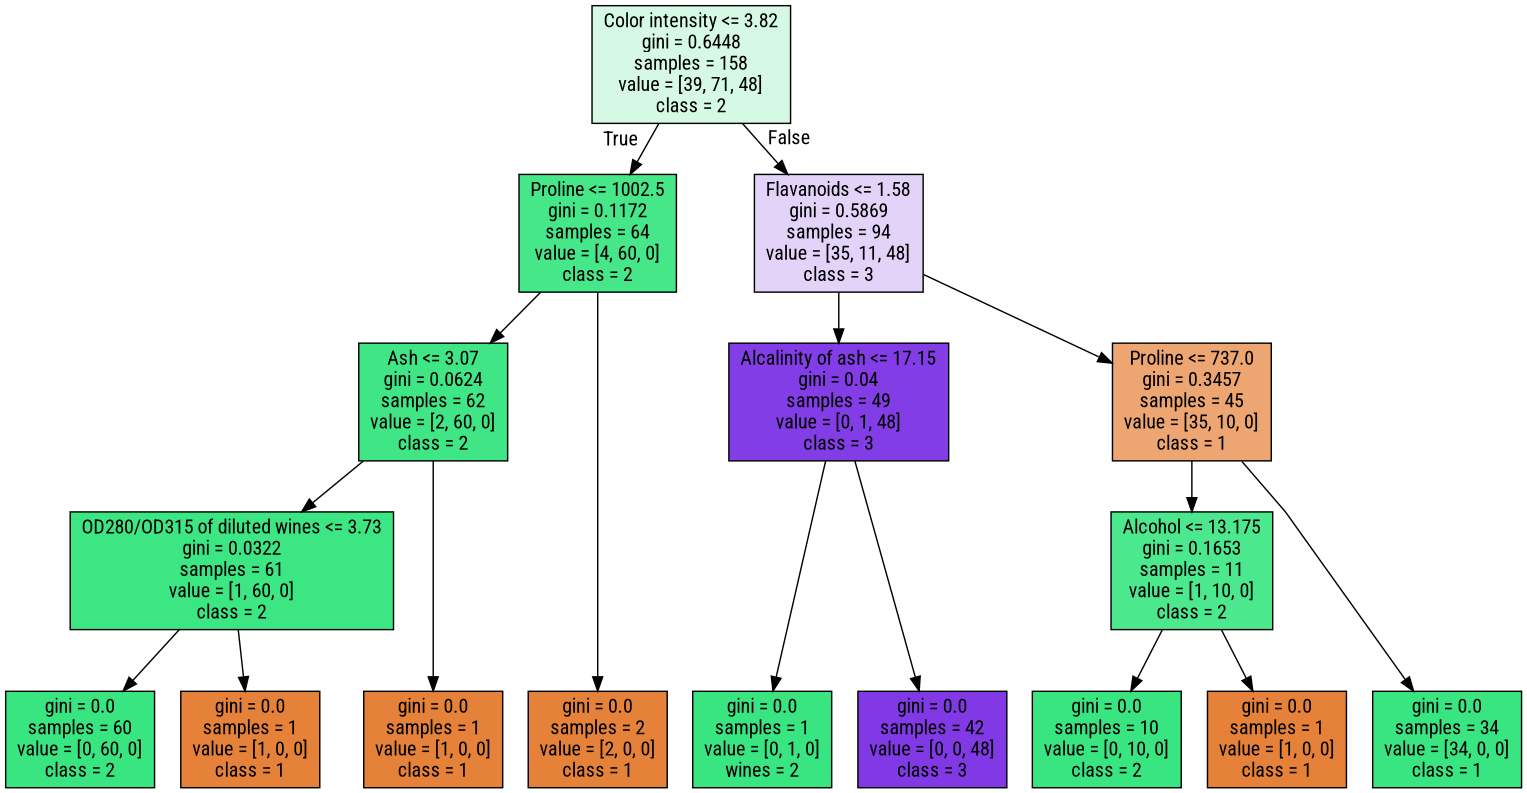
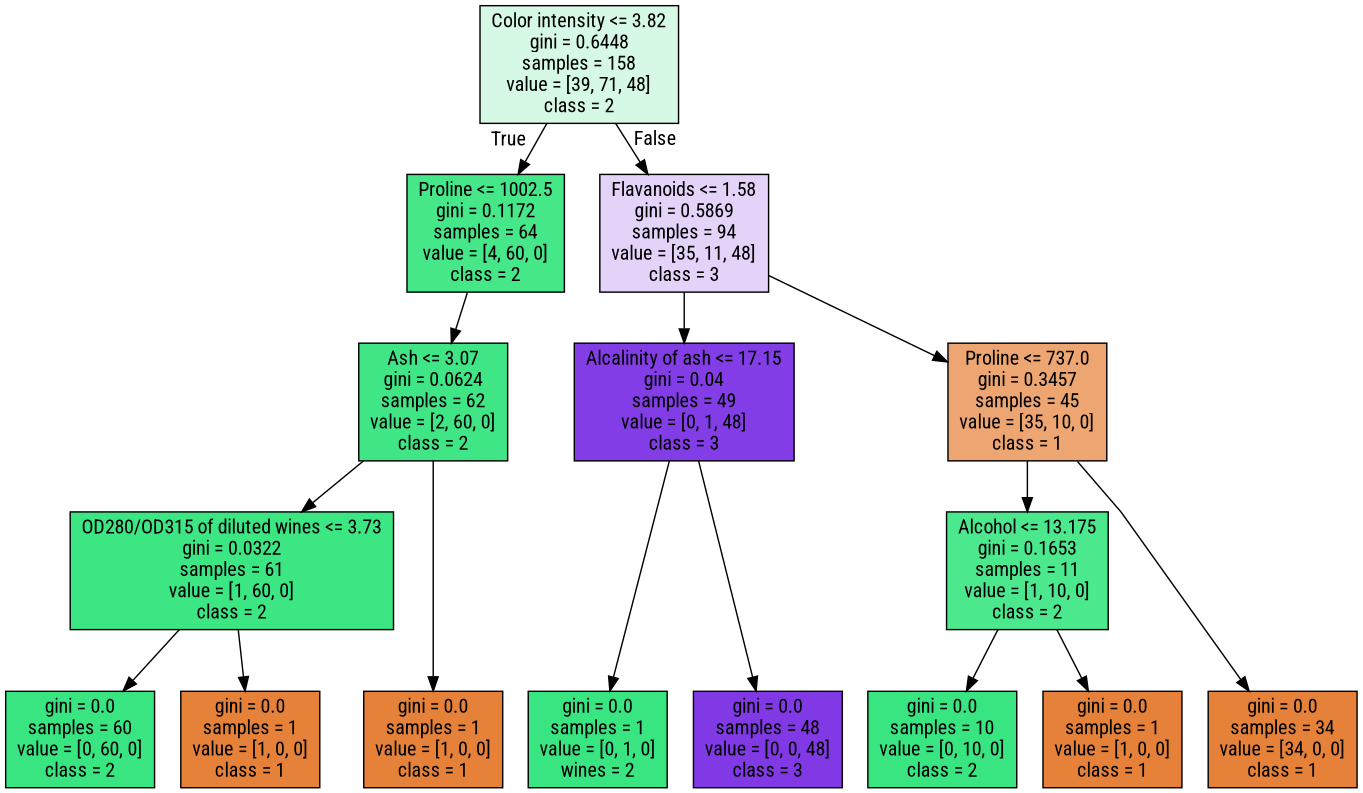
(598, 740) -> none
(932, 740) -> (768, 740)
(1447, 740) -> (1283, 740)
